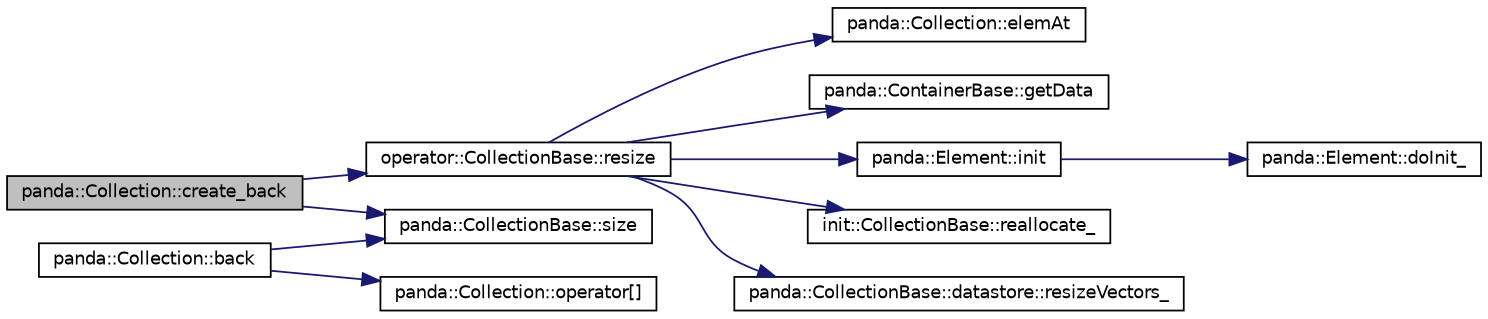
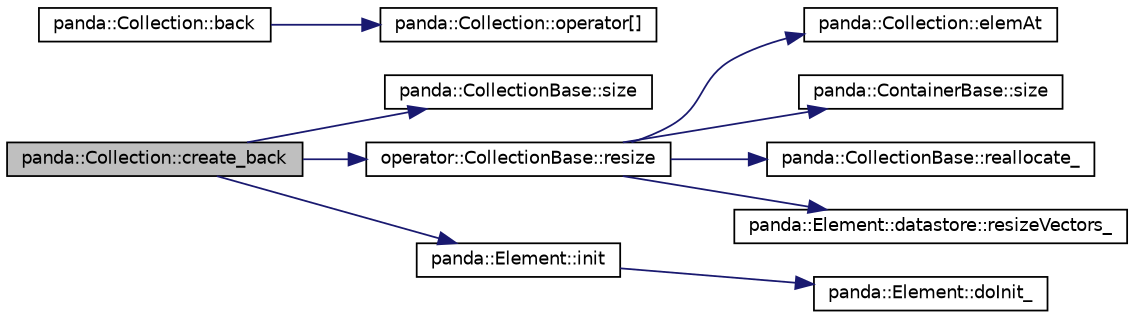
(959, 92) -> (931, 92)
(755, 159) -> (328, 207)
(959, 226) -> (931, 159)
(319, 245) -> none
(959, 294) -> (931, 226)
